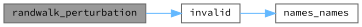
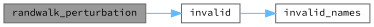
(317, 13) -> (323, 13)
